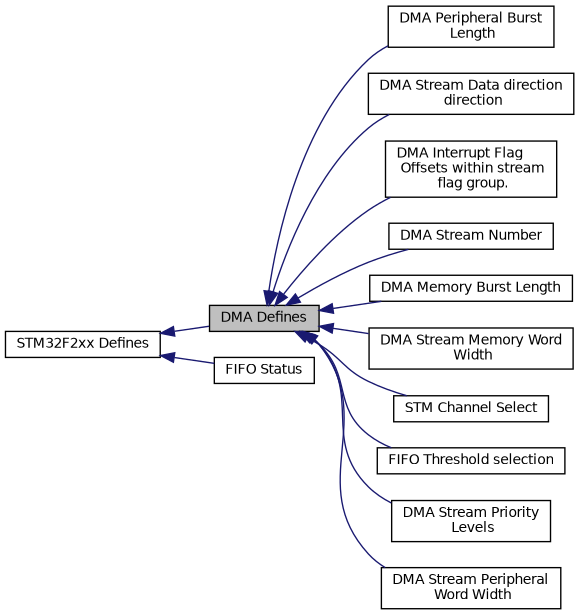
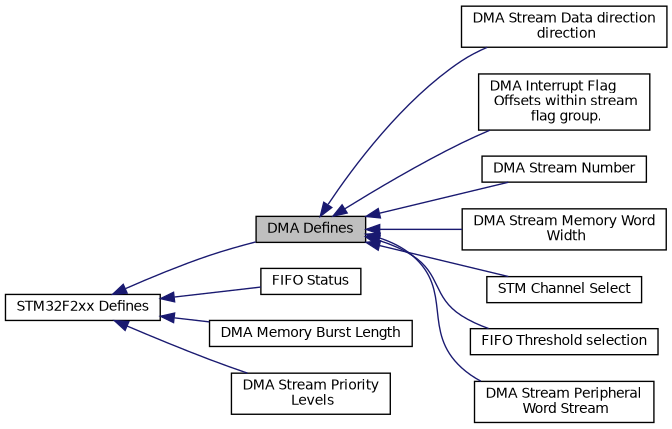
(471, 27) -> none
(357, 305) -> (192, 320)
(350, 459) -> (187, 351)
(471, 588) -> (564, 402)
